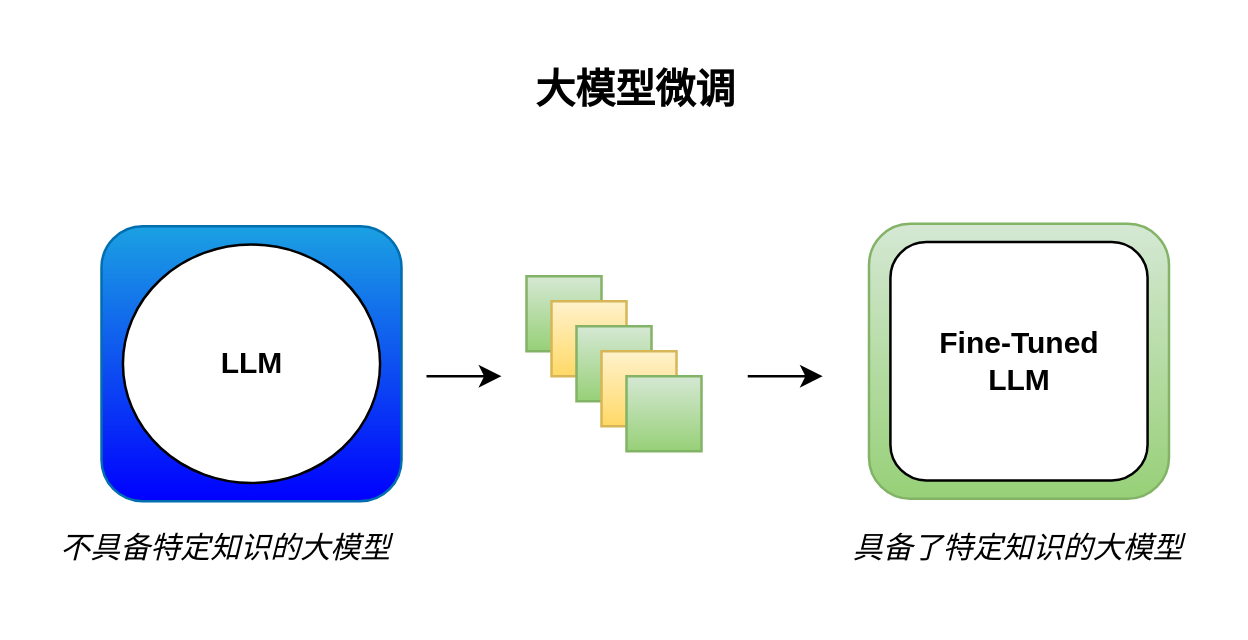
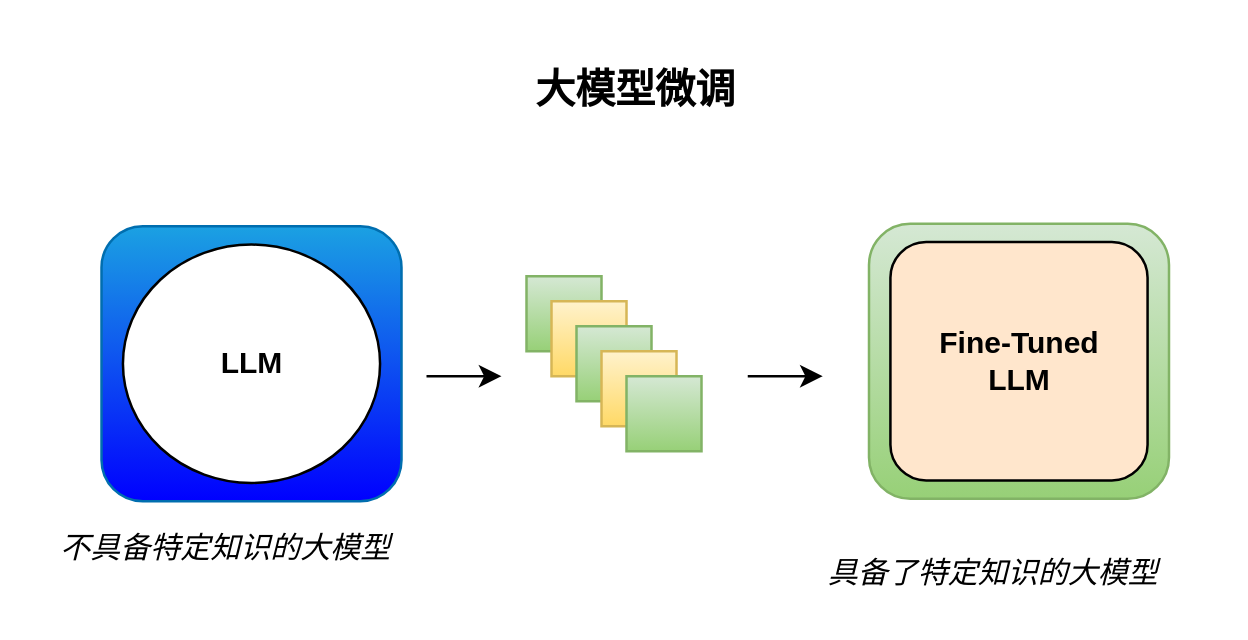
(1019, 361) -> (1019, 361)
(1019, 549) -> (994, 574)
